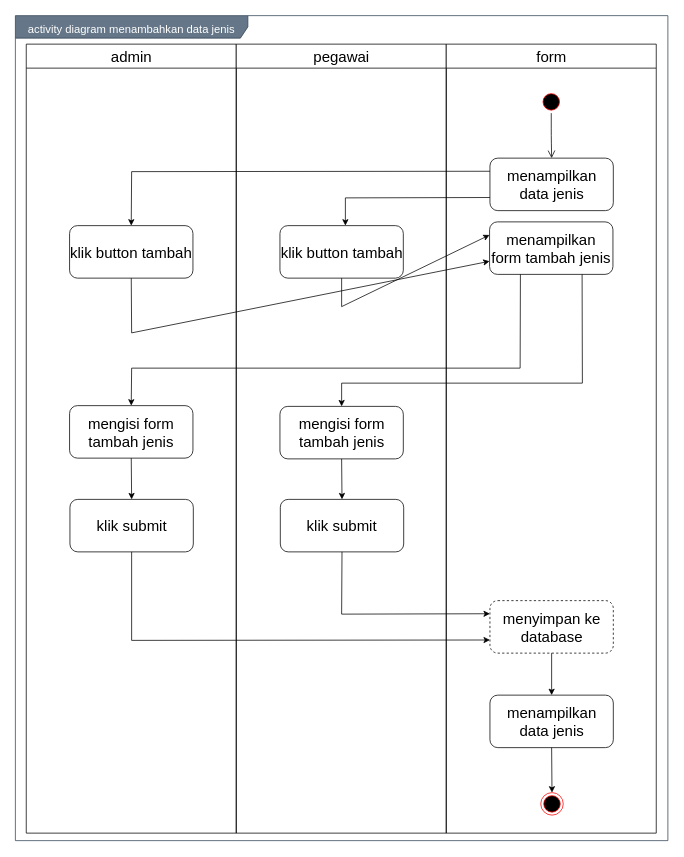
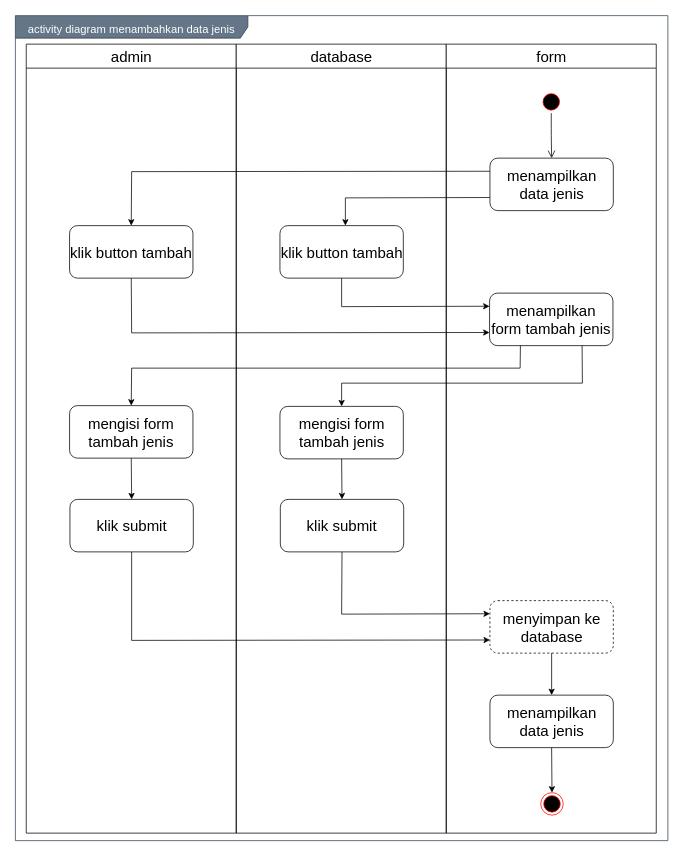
(342, 56) -> (342, 56)
(551, 248) -> (551, 319)
